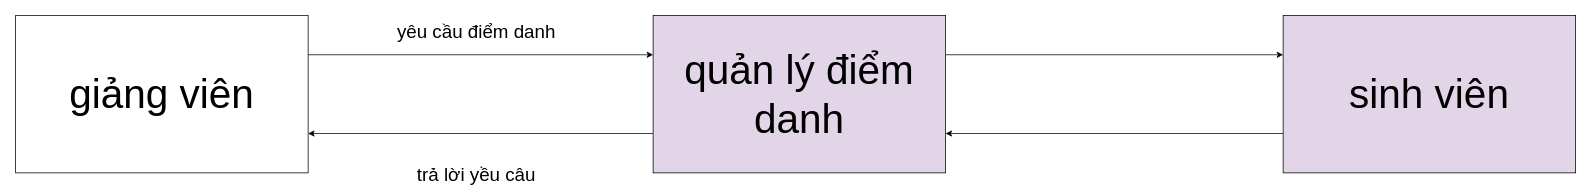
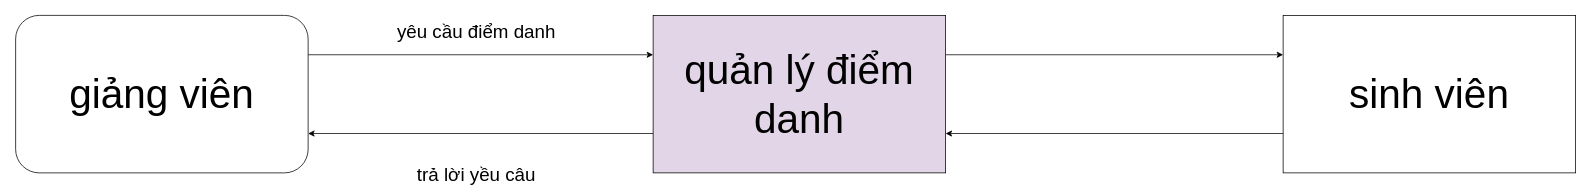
(162, 94) -> (162, 94)
(1429, 94) -> (1429, 94)
